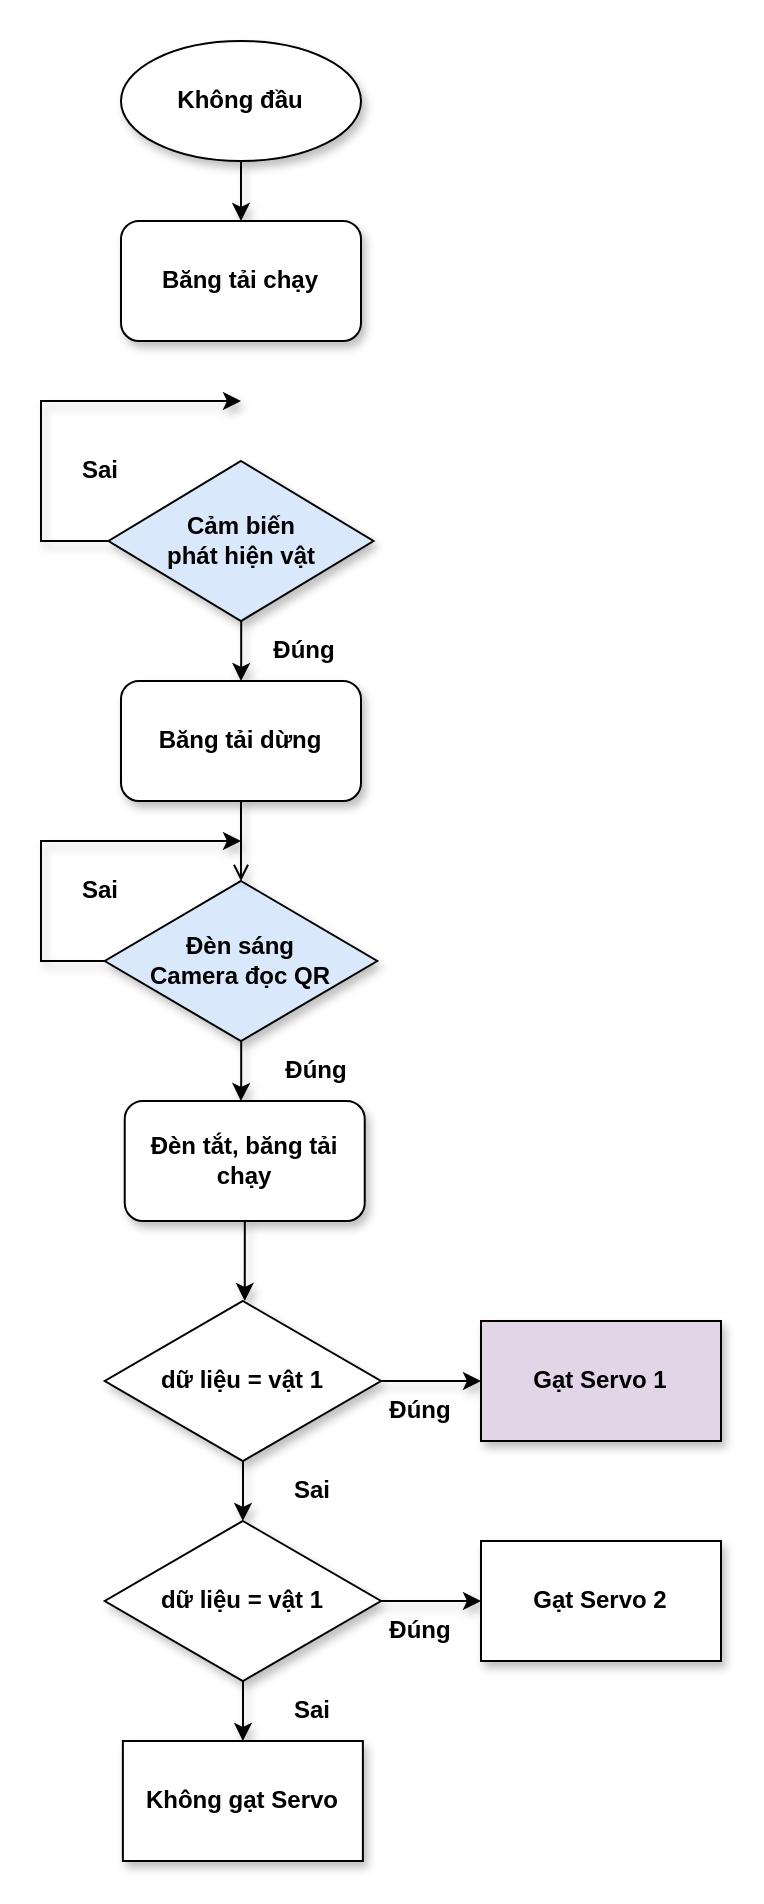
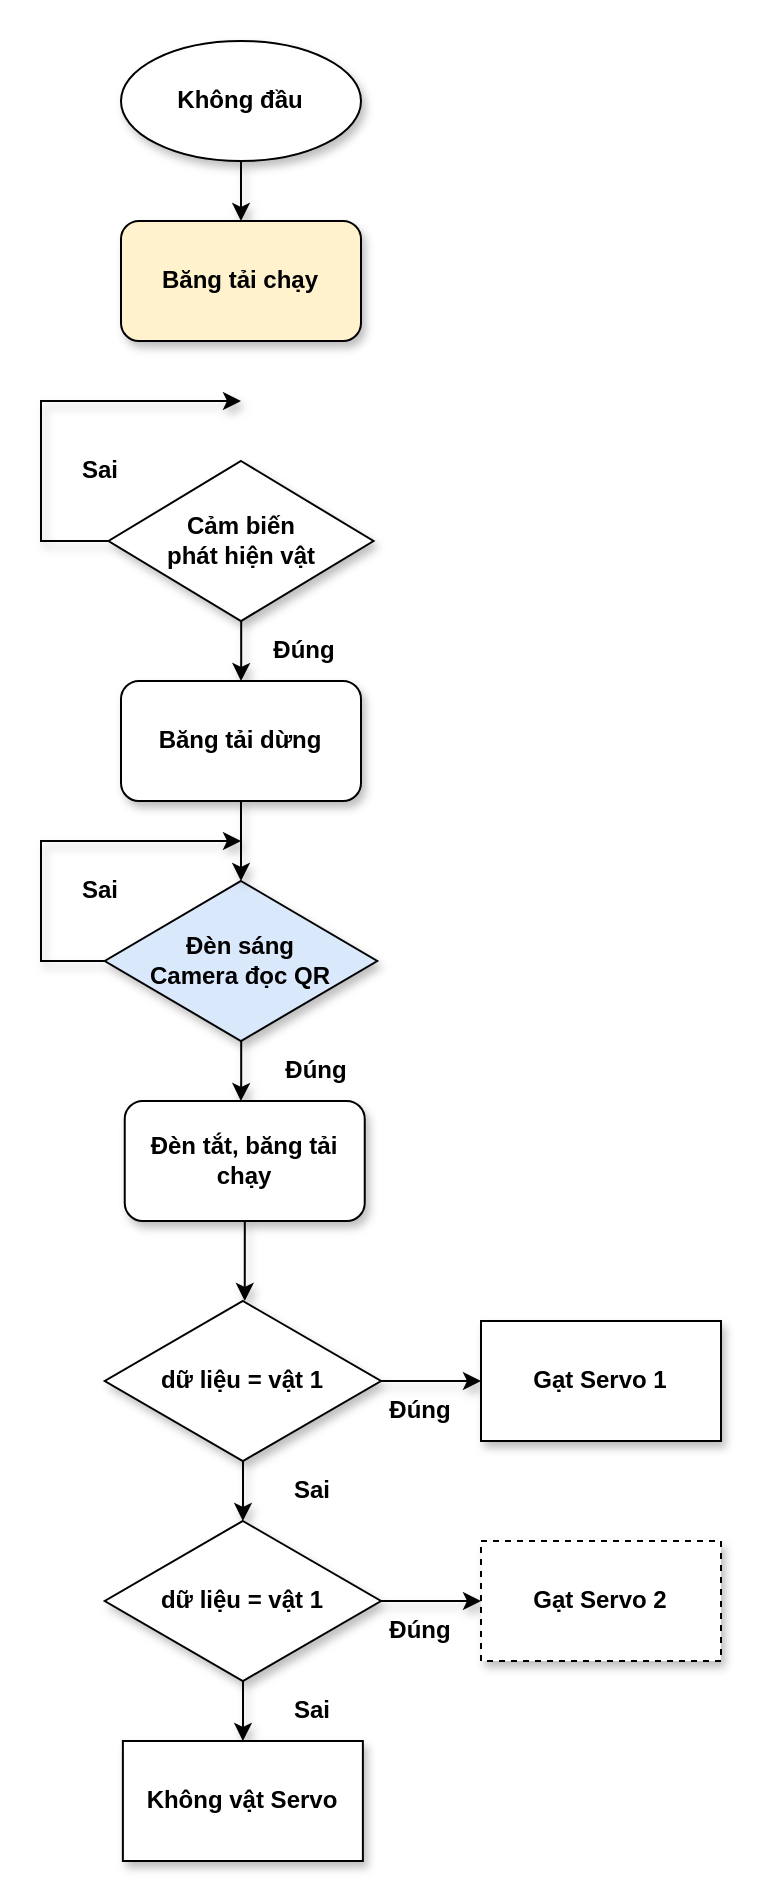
(241, 281) -> (241, 281)
(241, 541) -> (241, 541)
(241, 868) -> (241, 866)
(601, 1381) -> (601, 1381)
(601, 1601) -> (601, 1601)
(243, 1801) -> (243, 1801)
